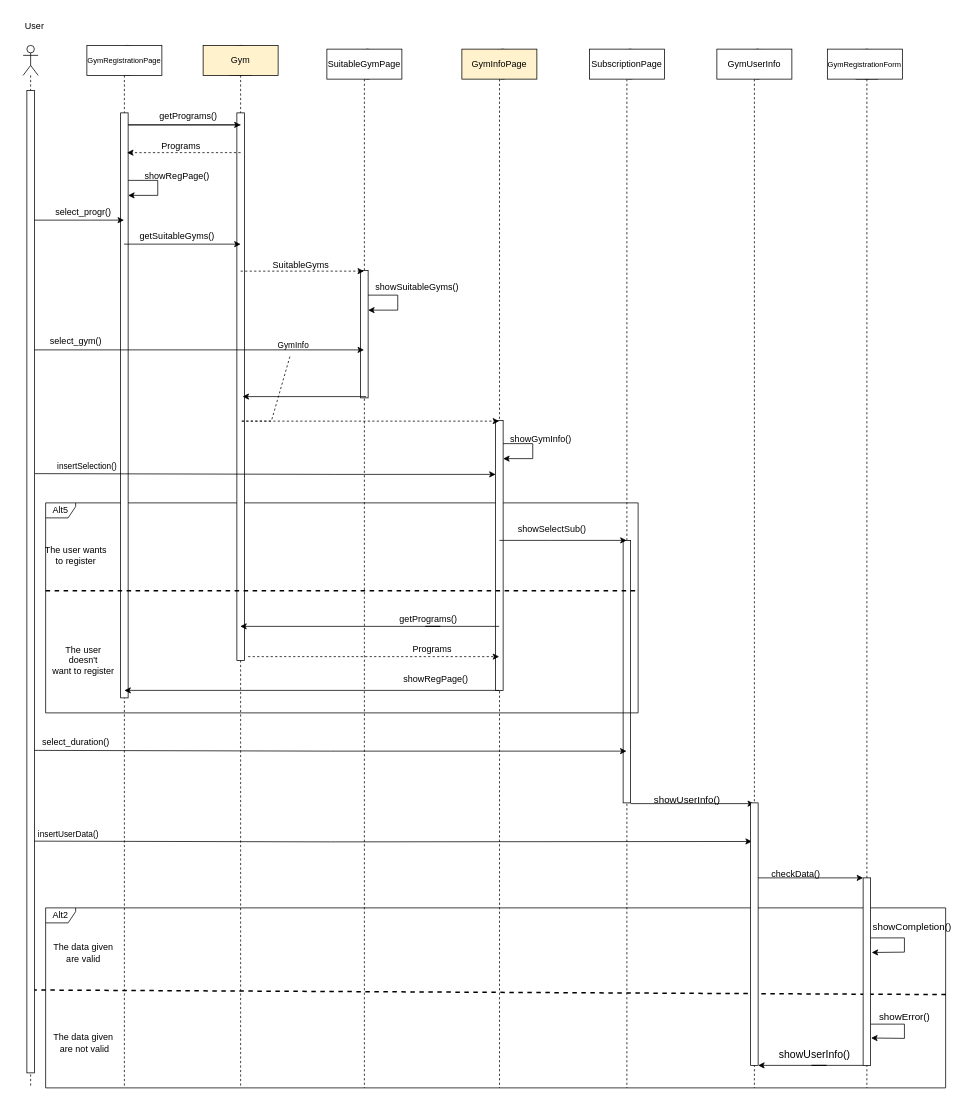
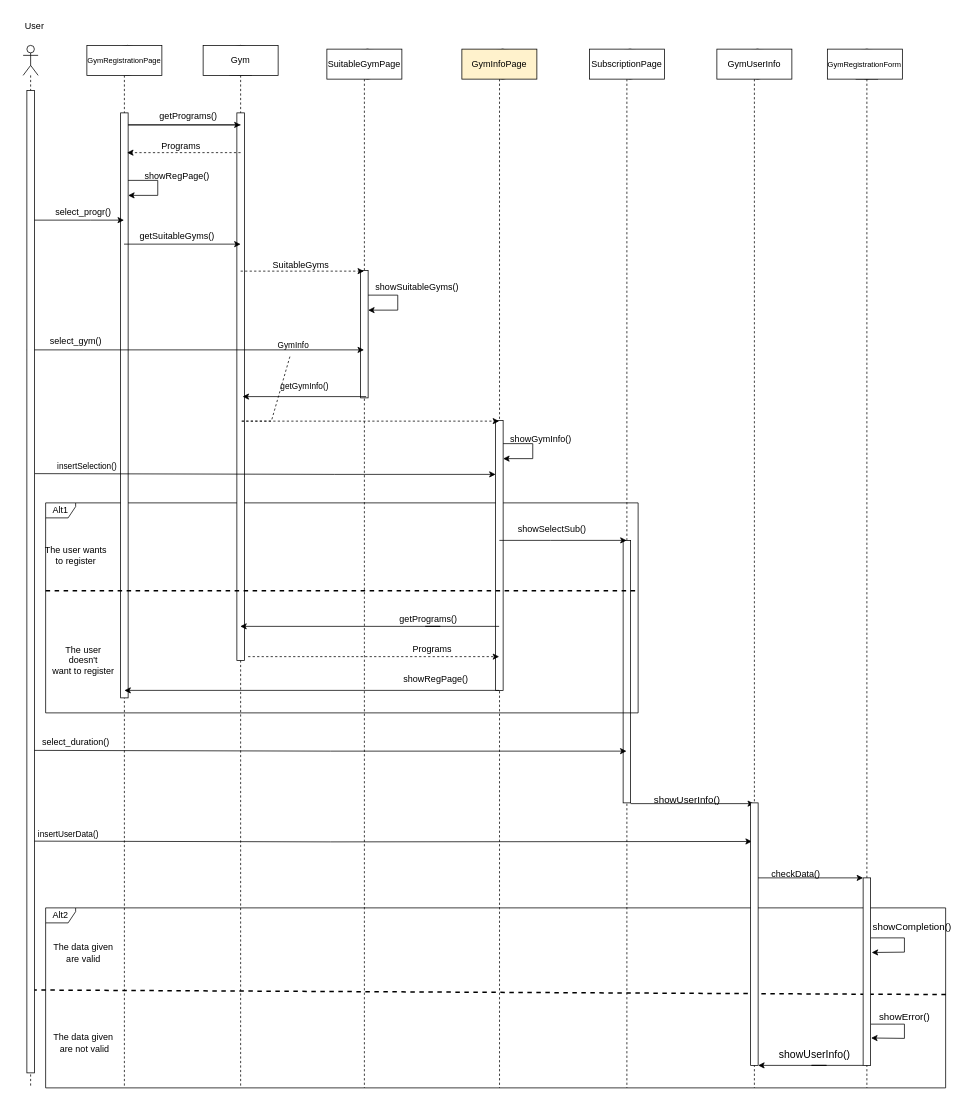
(240, 60) -> (240, 60)
none -> (304, 387)
(60, 510) -> (60, 510)
